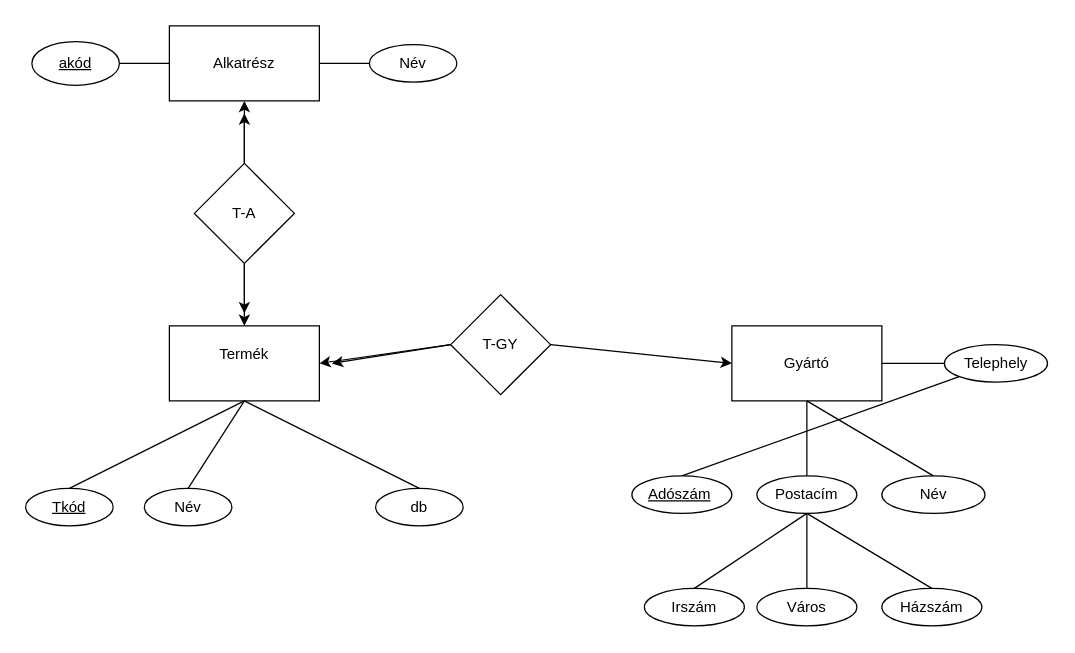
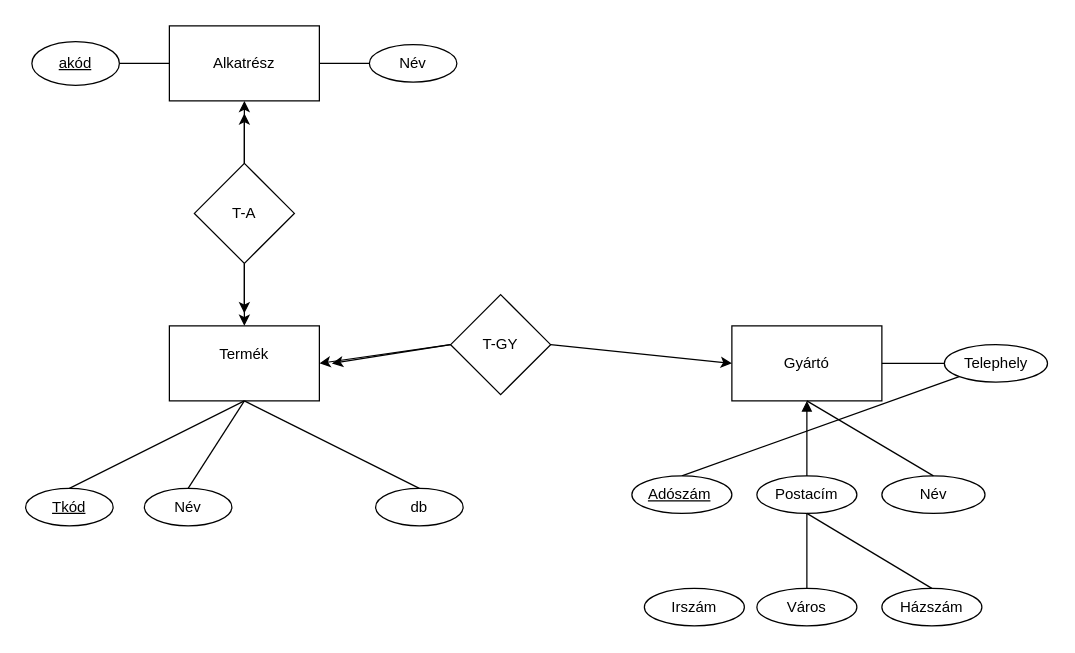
(807, 408) -> (807, 412)
(749, 552) -> none
